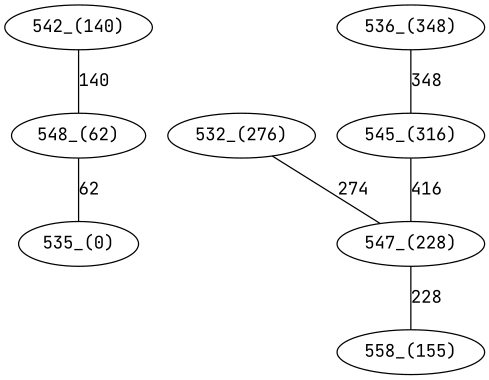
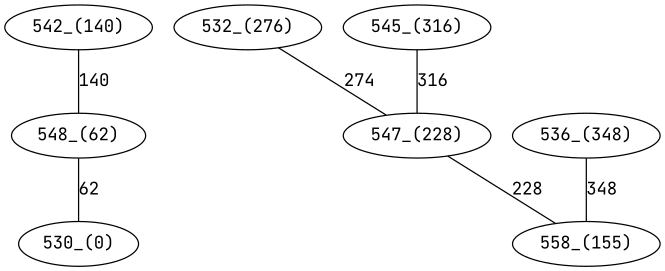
(411, 82) -> (586, 190)
(426, 190) -> (433, 82)
(79, 244) -> (79, 244)
